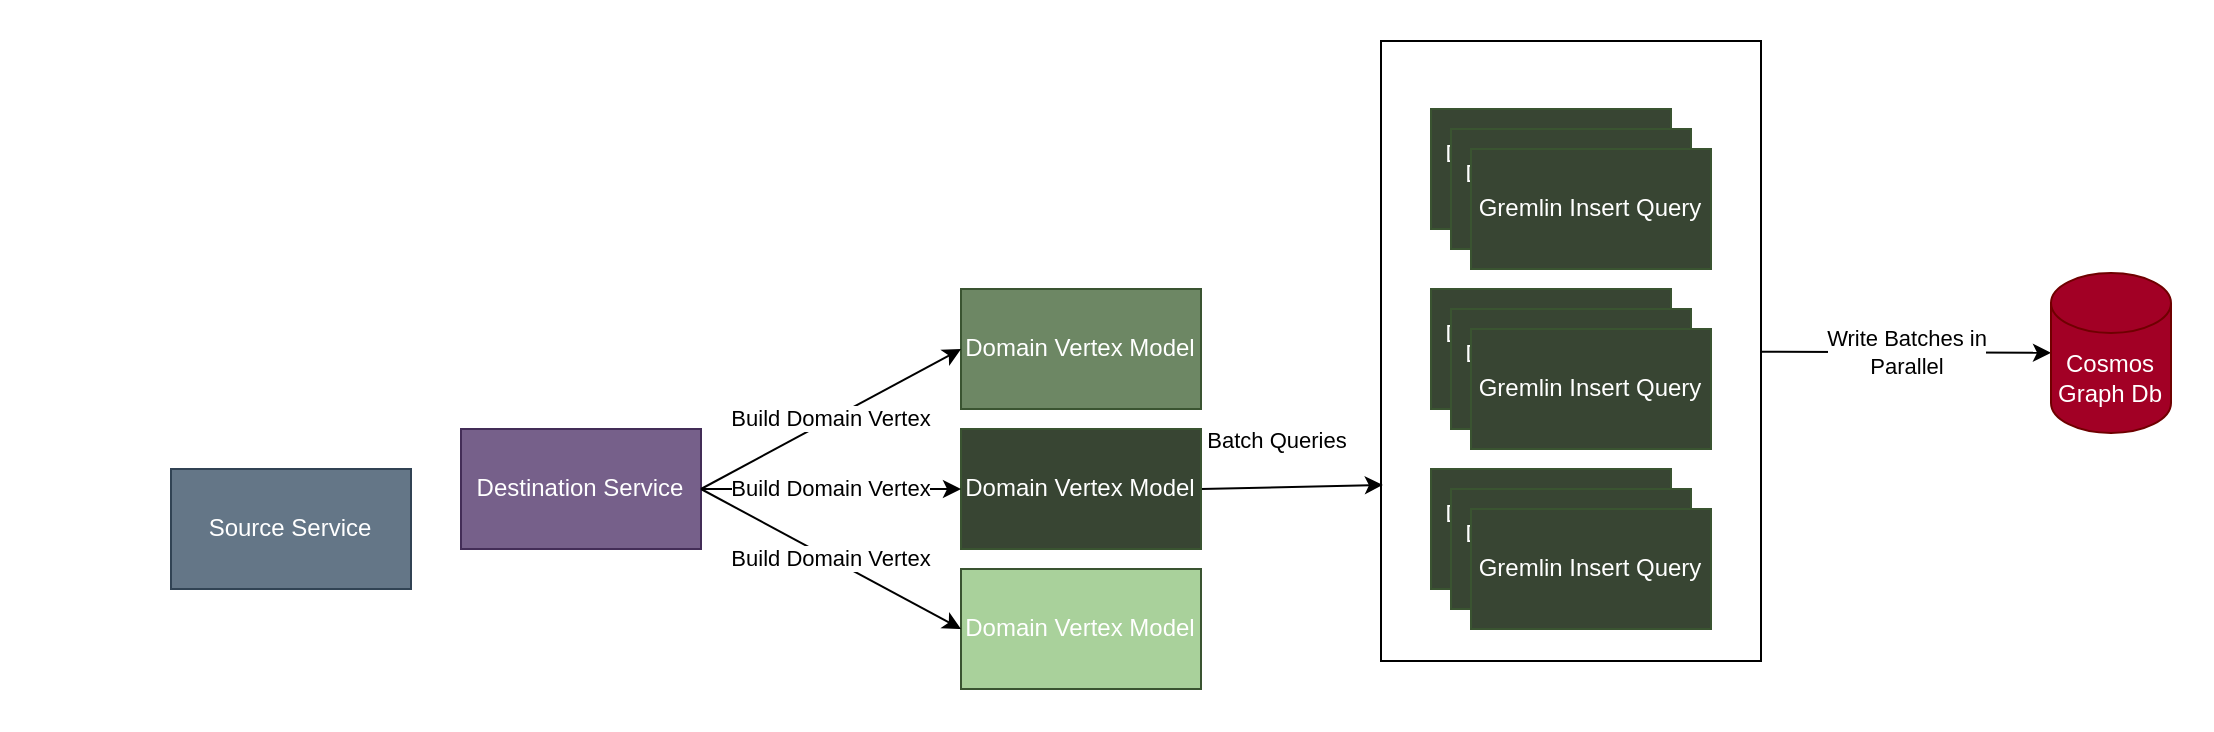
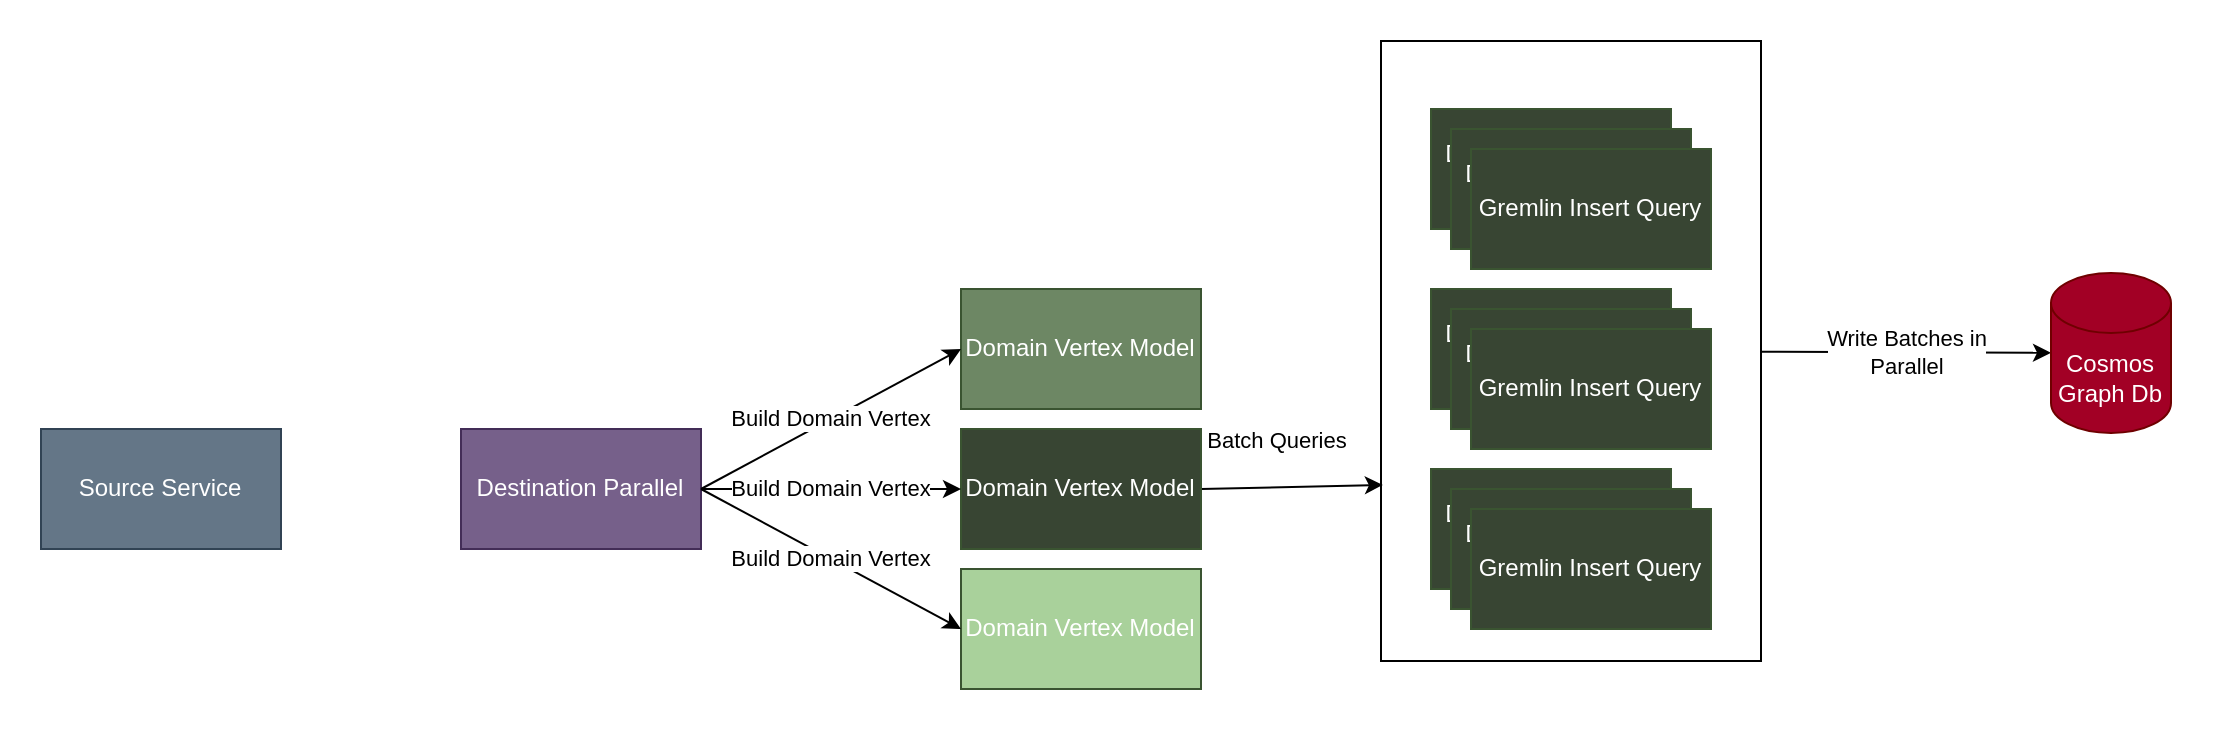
(581, 489) -> (581, 489)
(291, 529) -> (161, 489)
